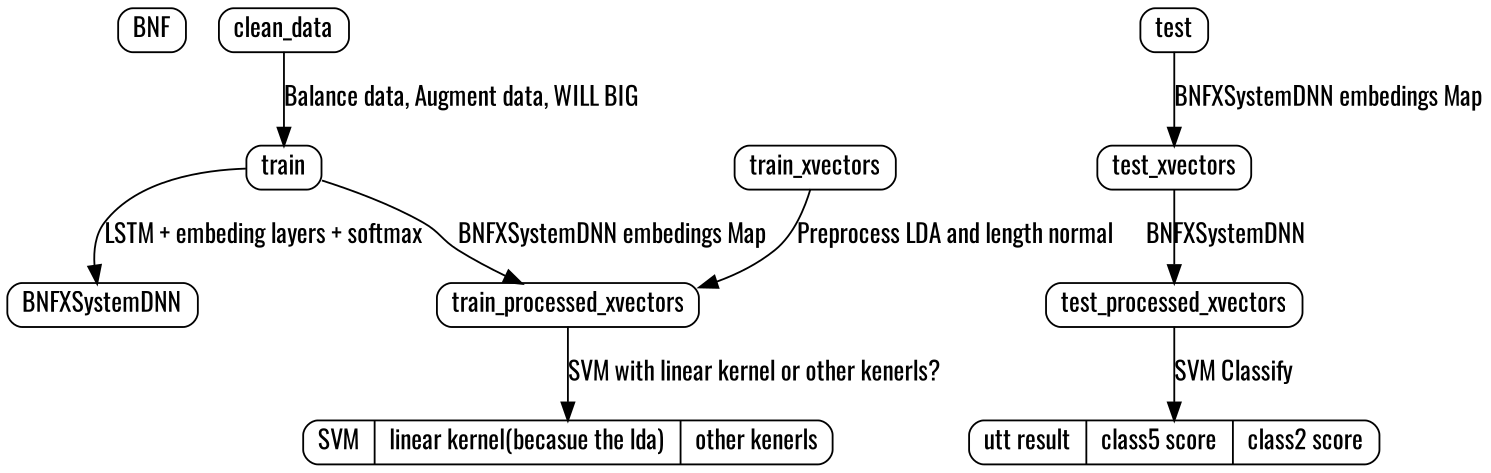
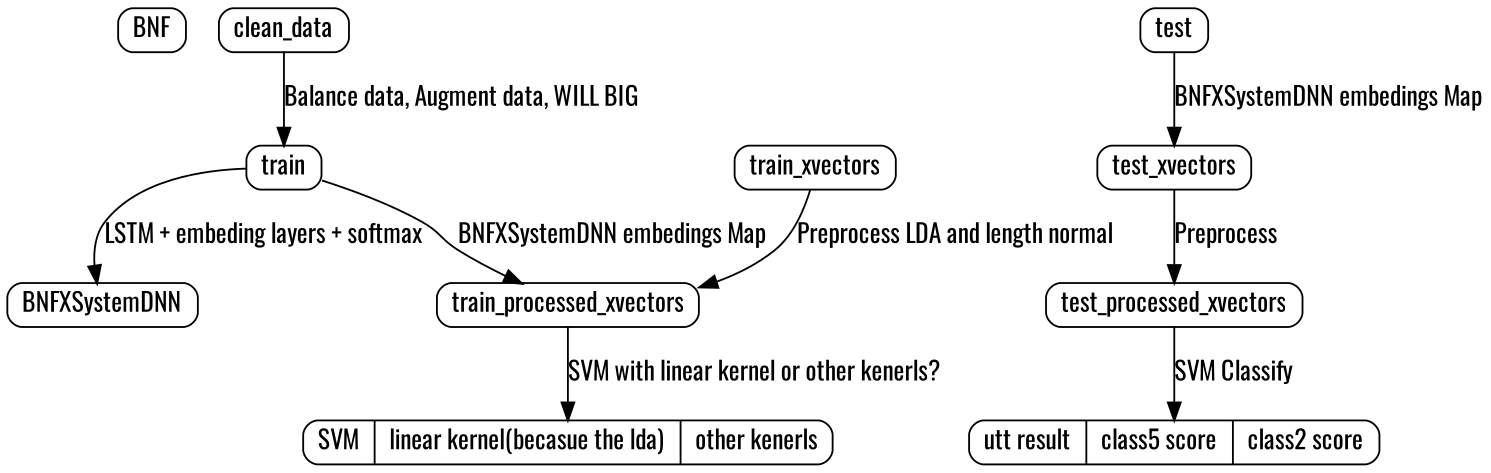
(1226, 236) -> (1226, 236)
